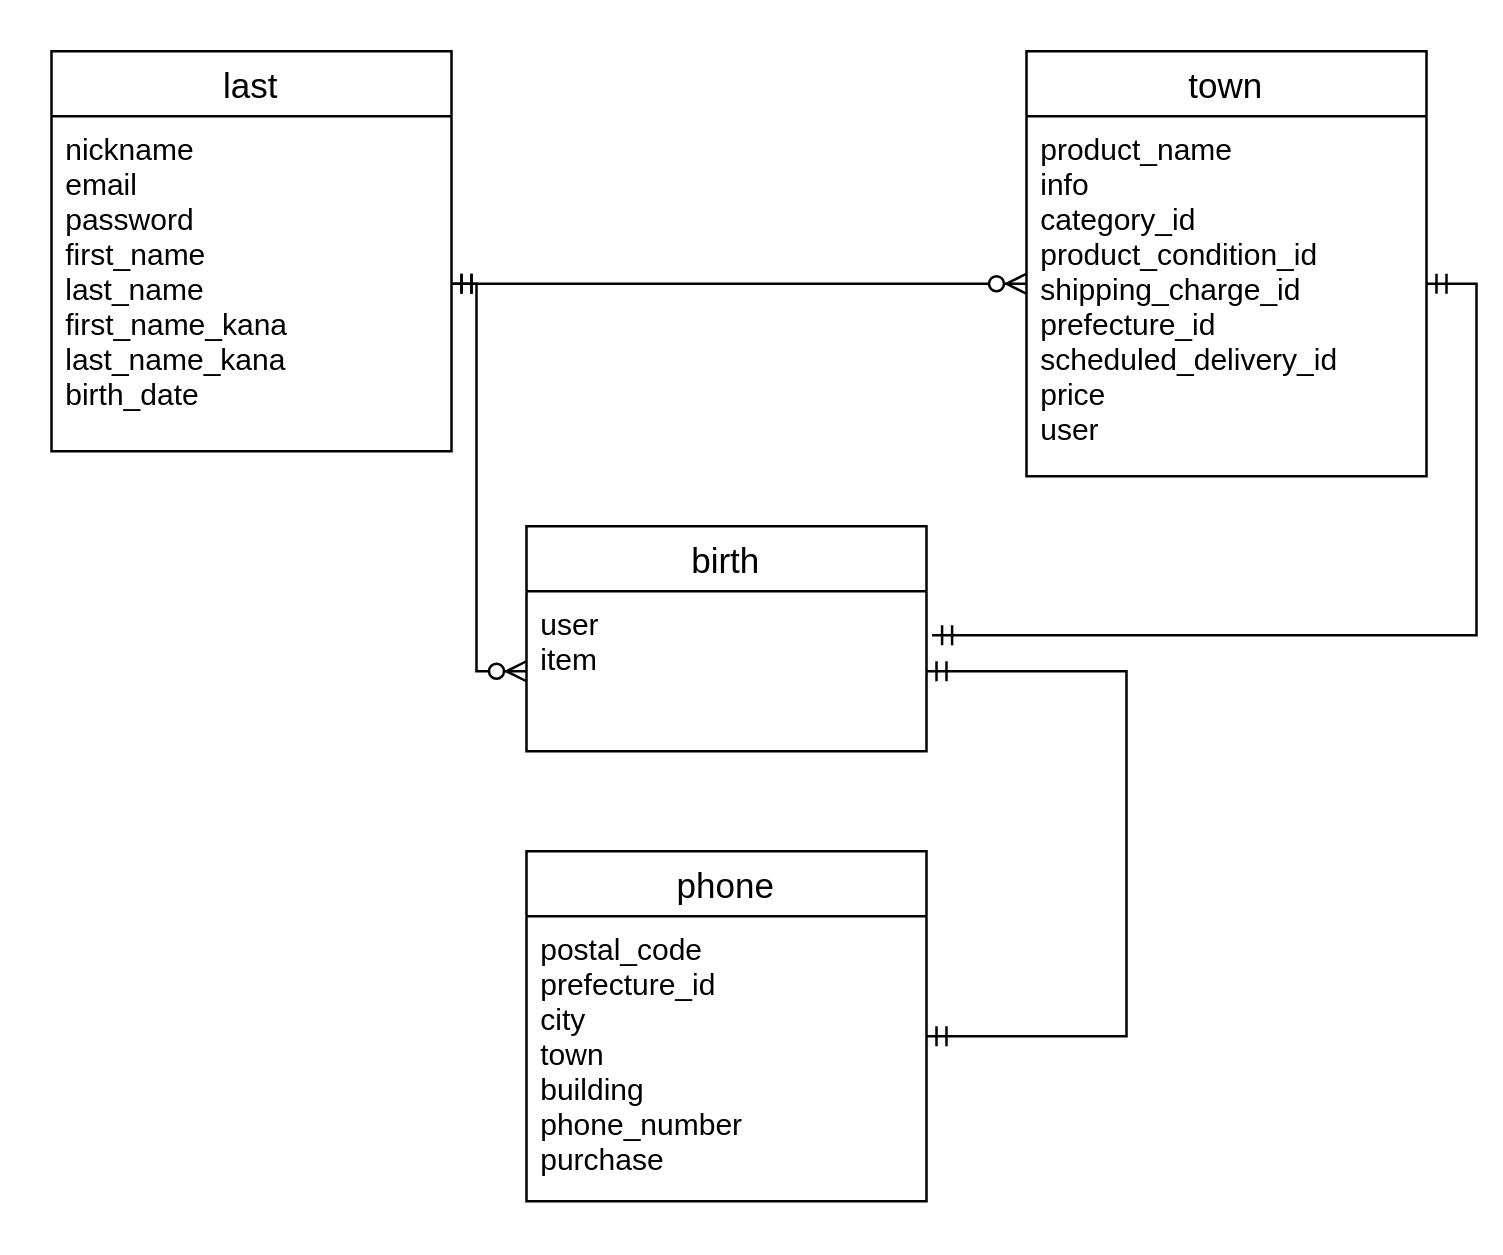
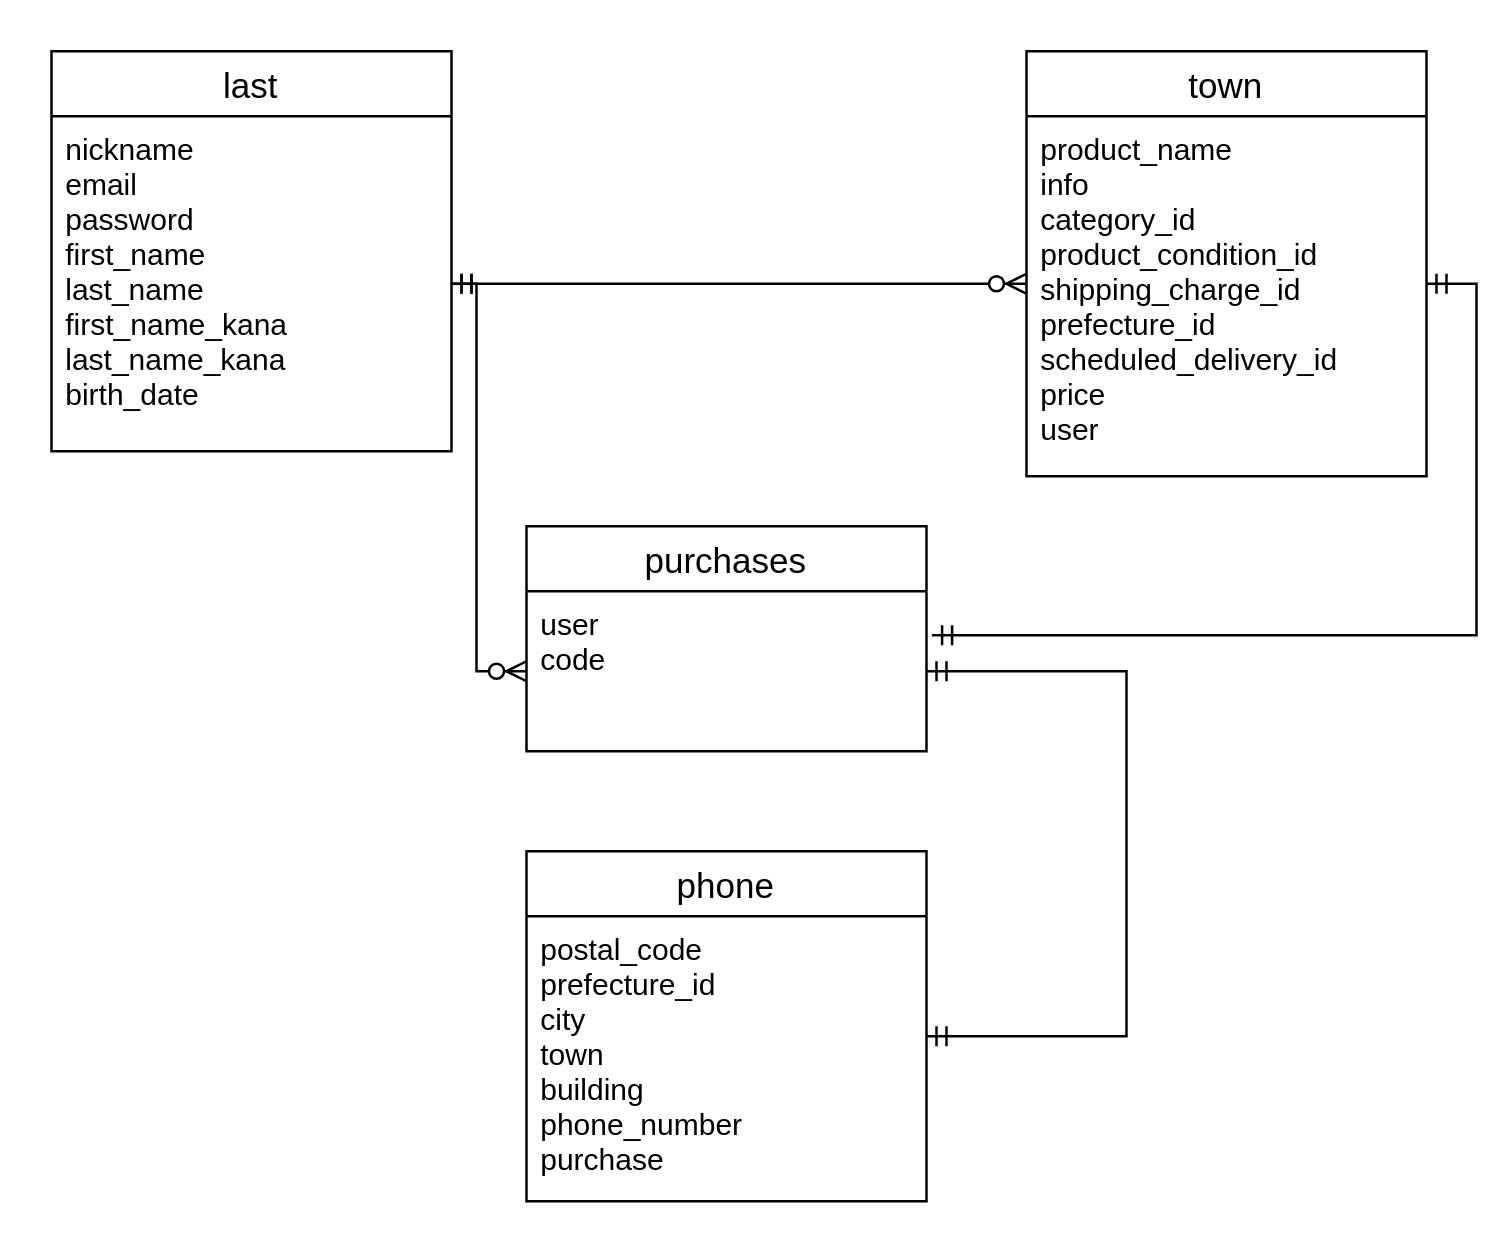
(725, 561) -> (725, 561)
(574, 625) -> (574, 625)
